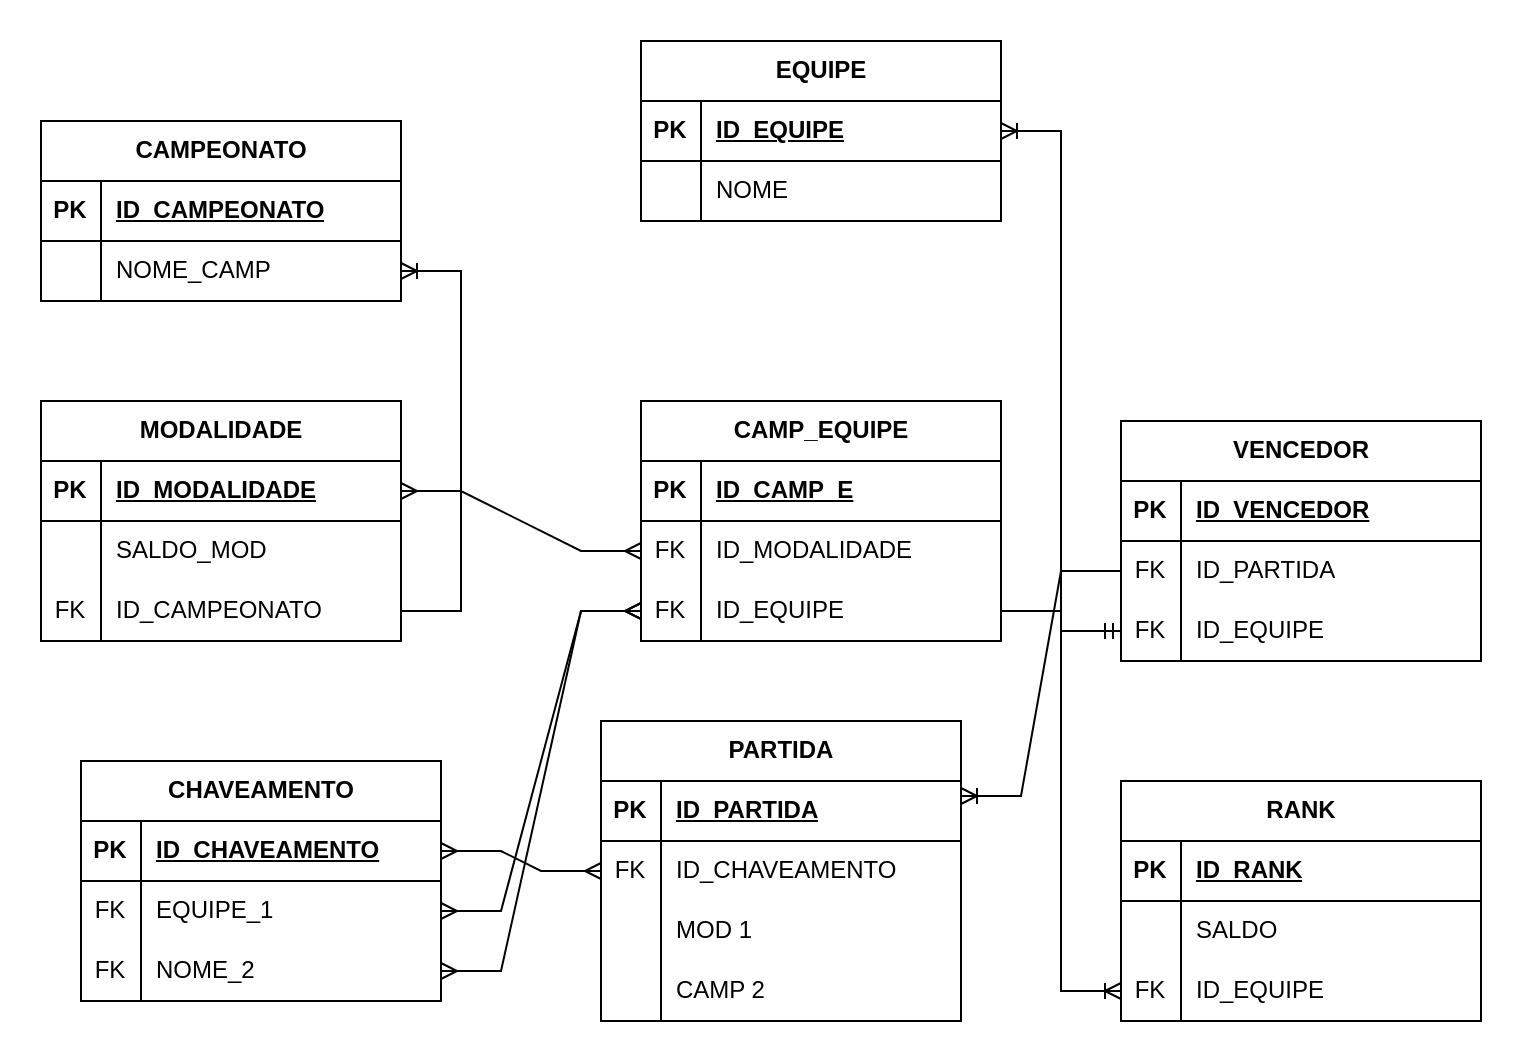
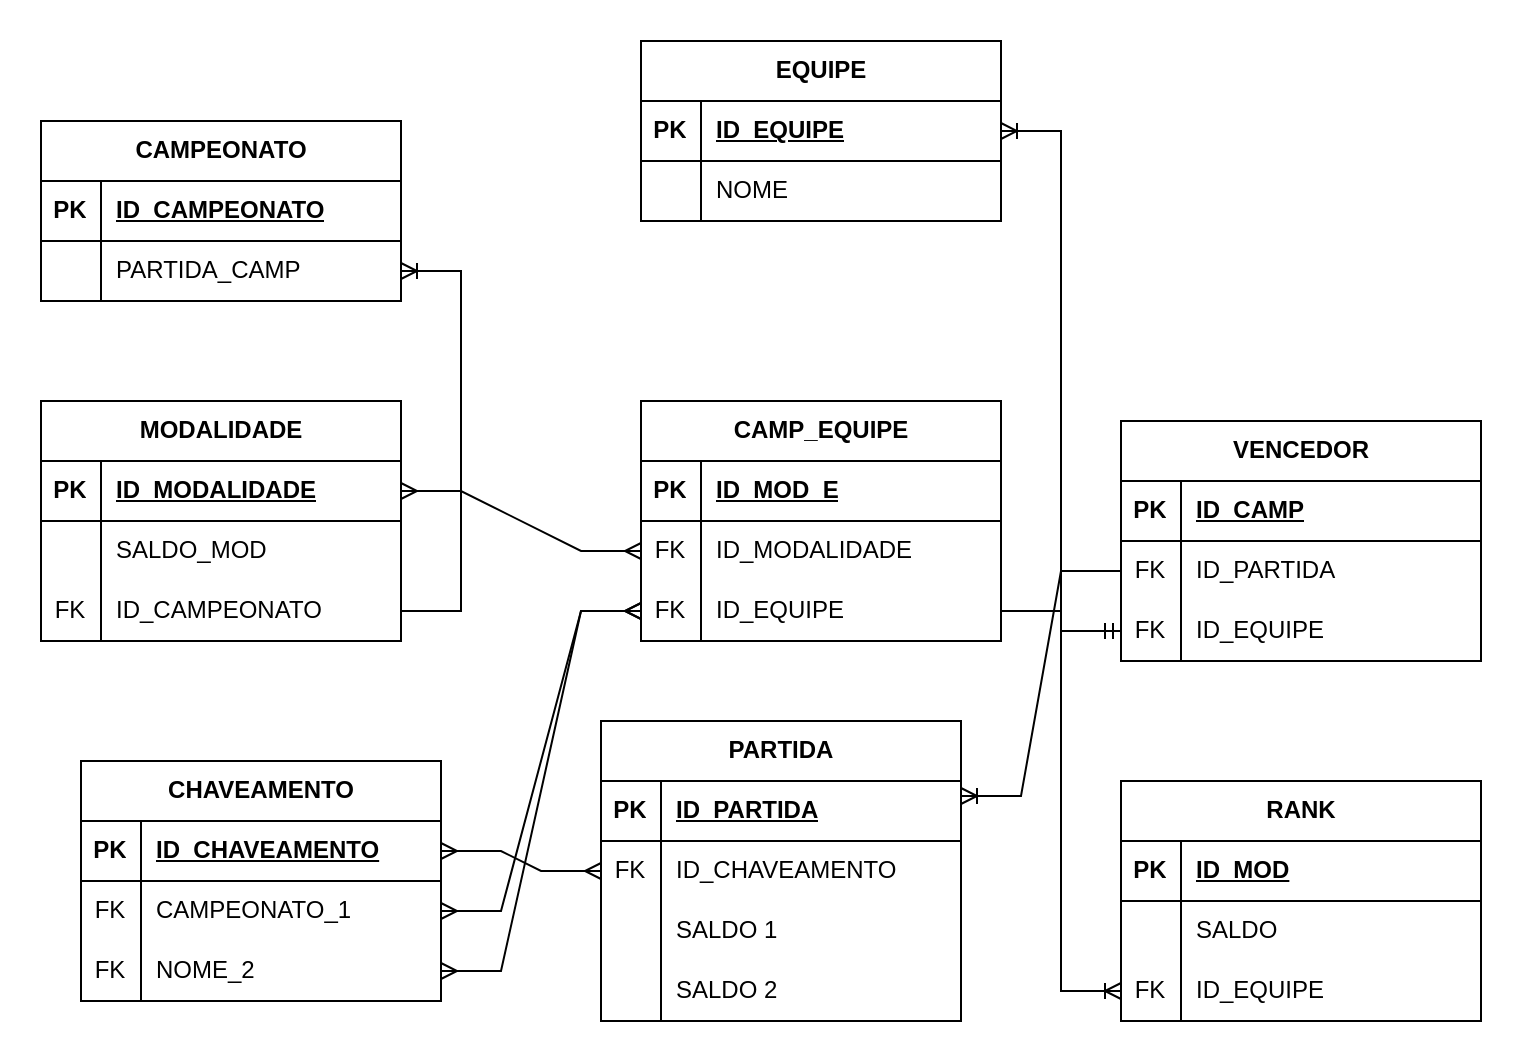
(177, 271) -> (198, 271)
(777, 491) -> (771, 491)
(1271, 511) -> (1244, 511)
(1244, 871) -> (1237, 871)
(211, 911) -> (238, 911)
(707, 931) -> (721, 931)
(714, 991) -> (721, 991)
